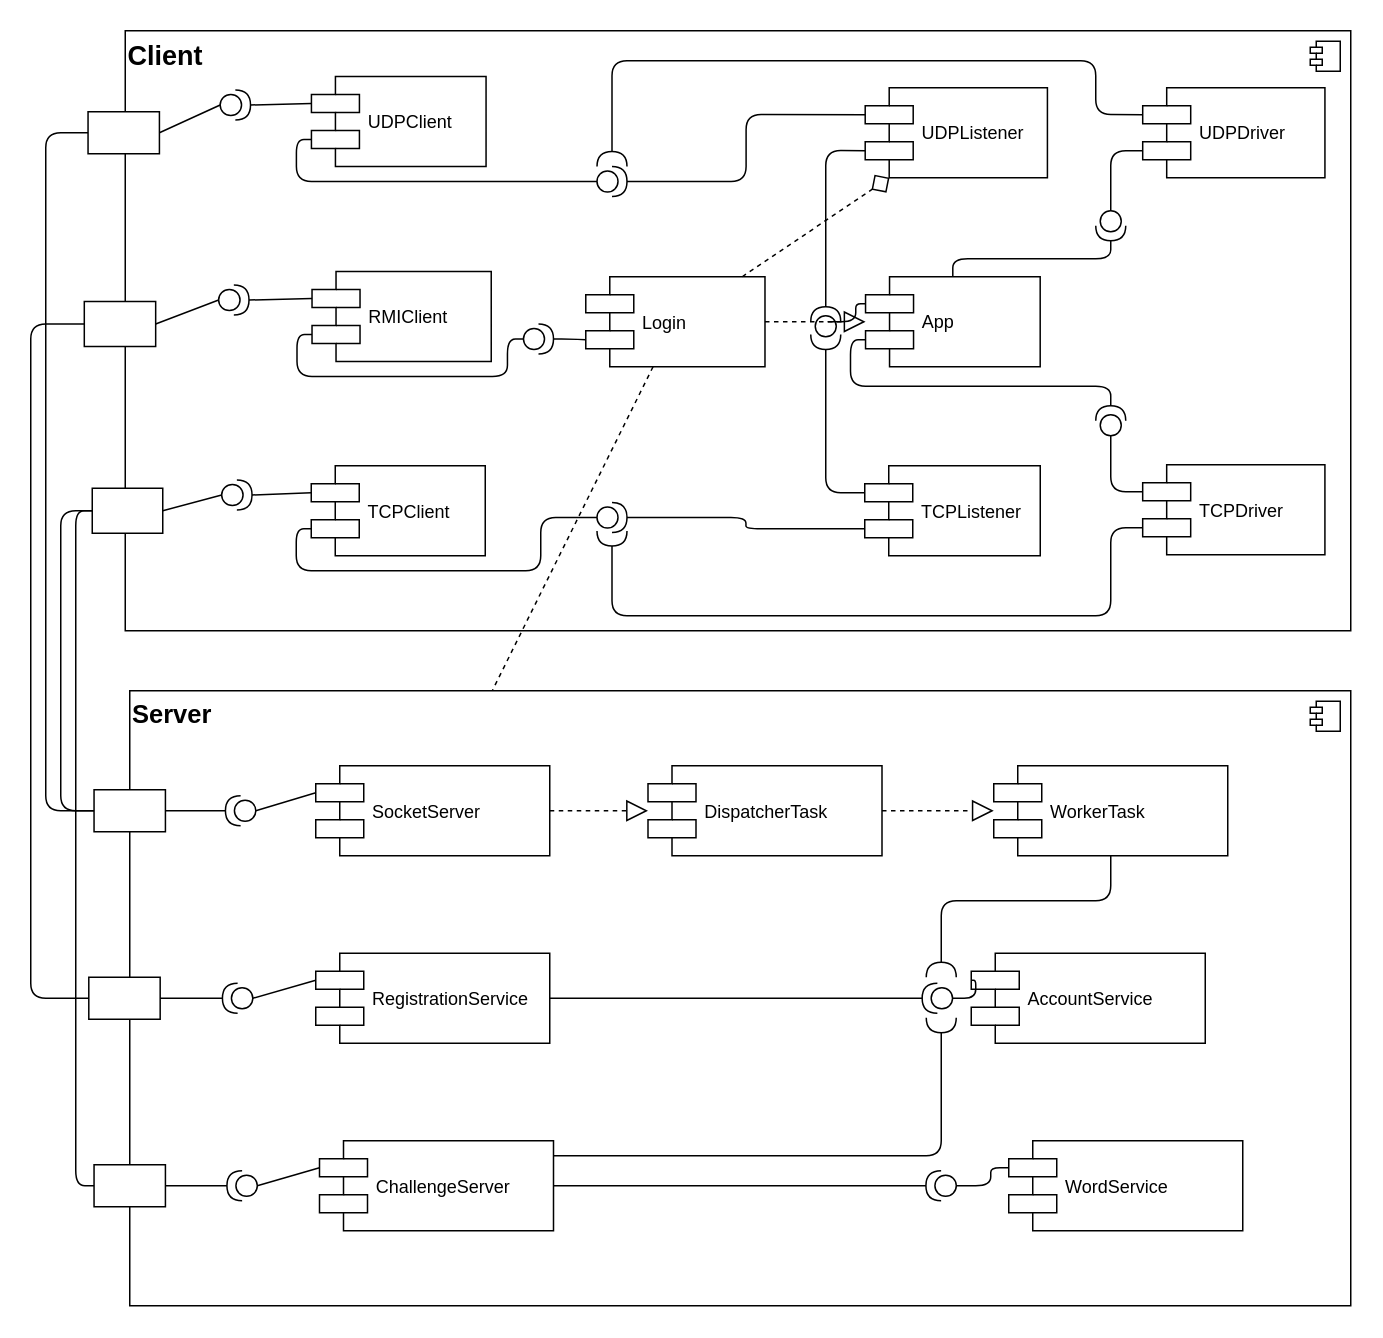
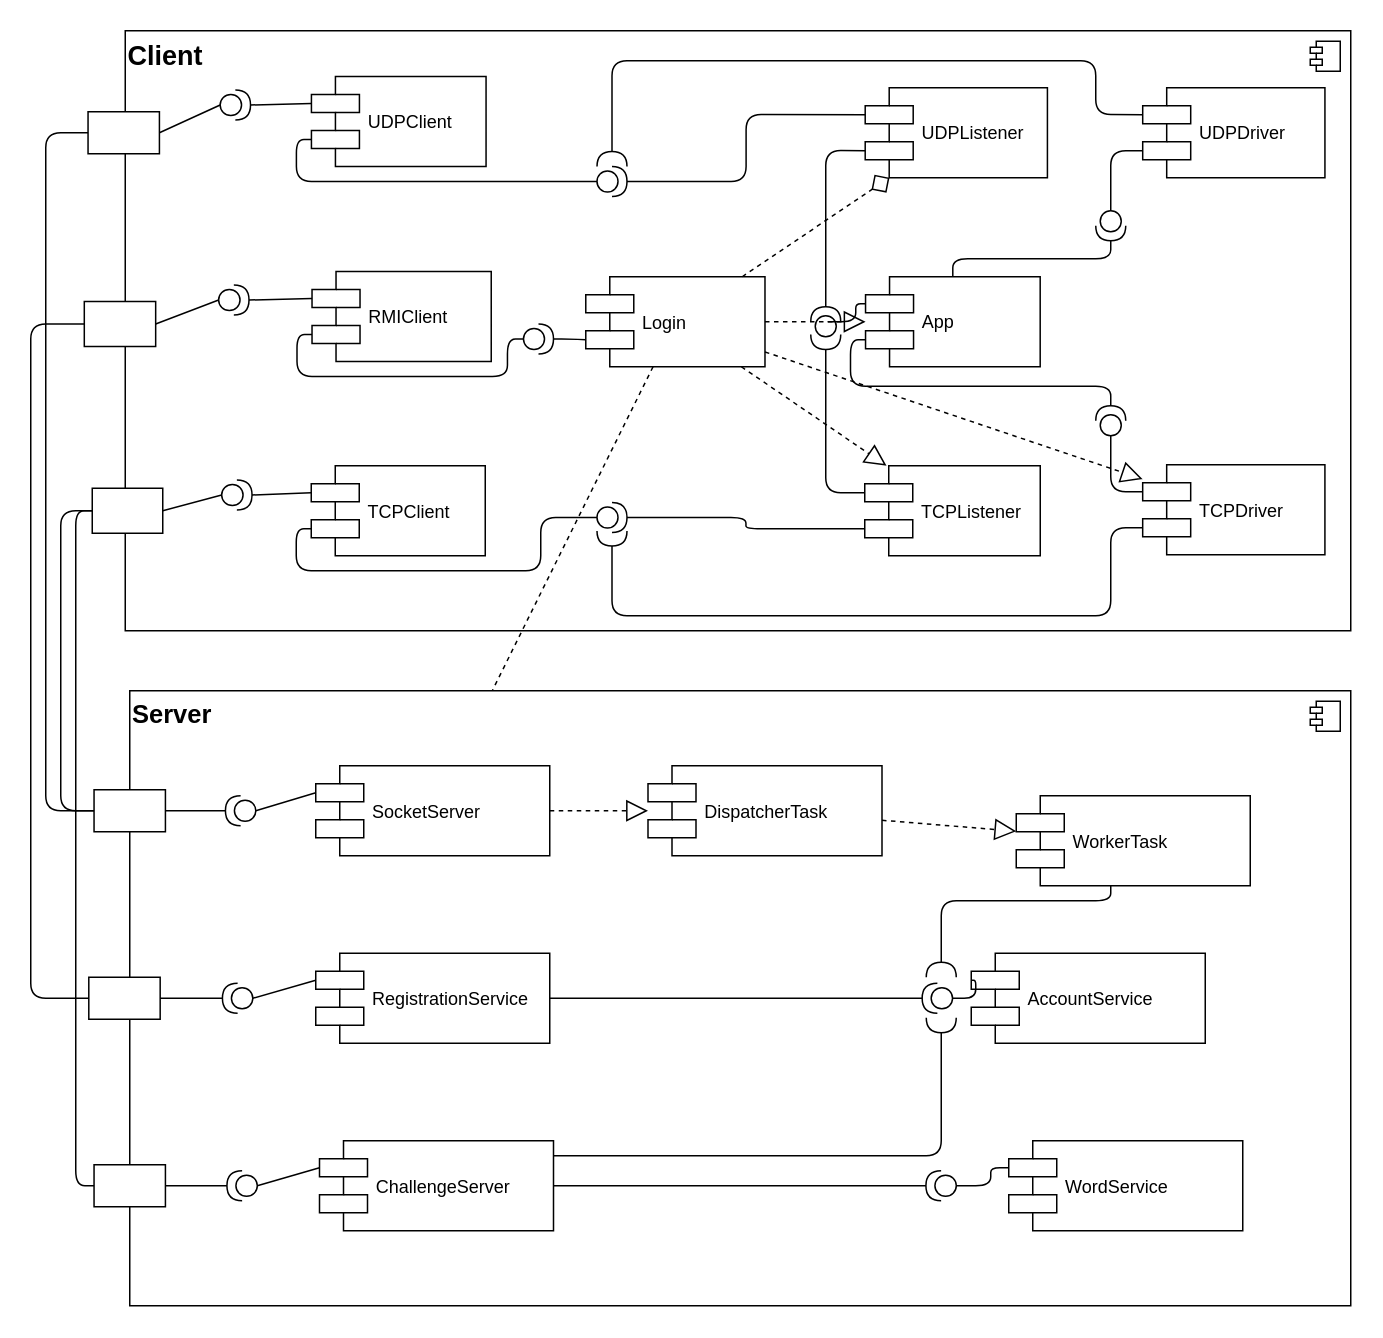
none -> (805, 410)
none -> (996, 430)
(1111, 811) -> (1133, 841)
